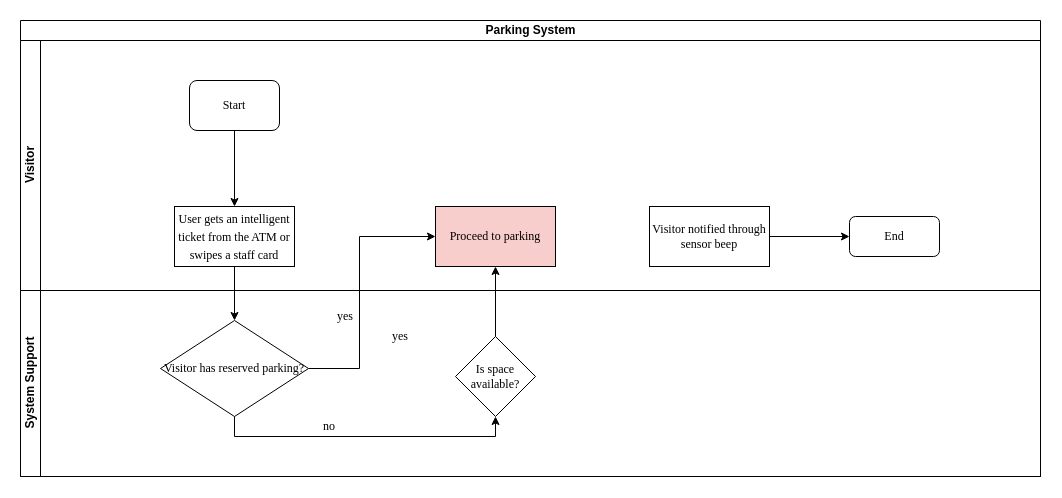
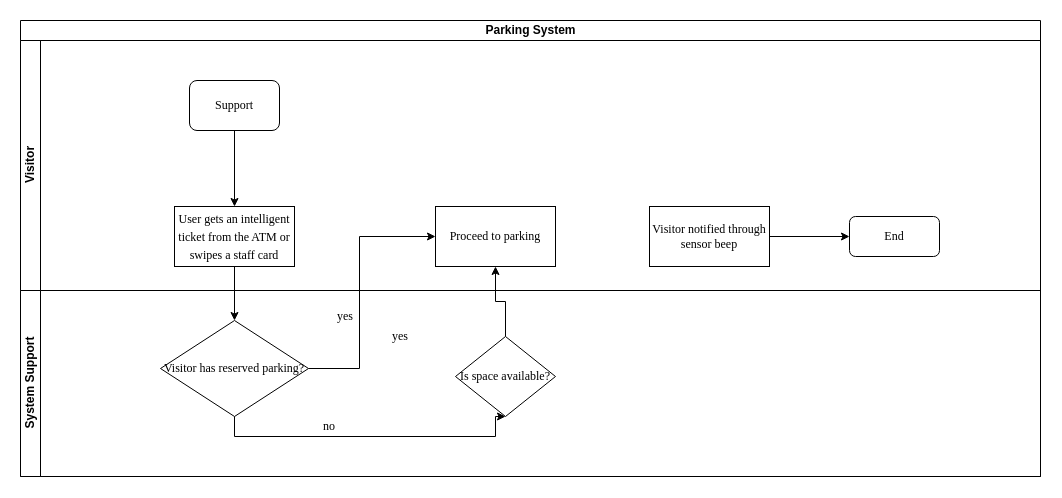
(235, 106) -> (235, 106)
(496, 237) -> (496, 237)
(496, 377) -> (506, 377)
